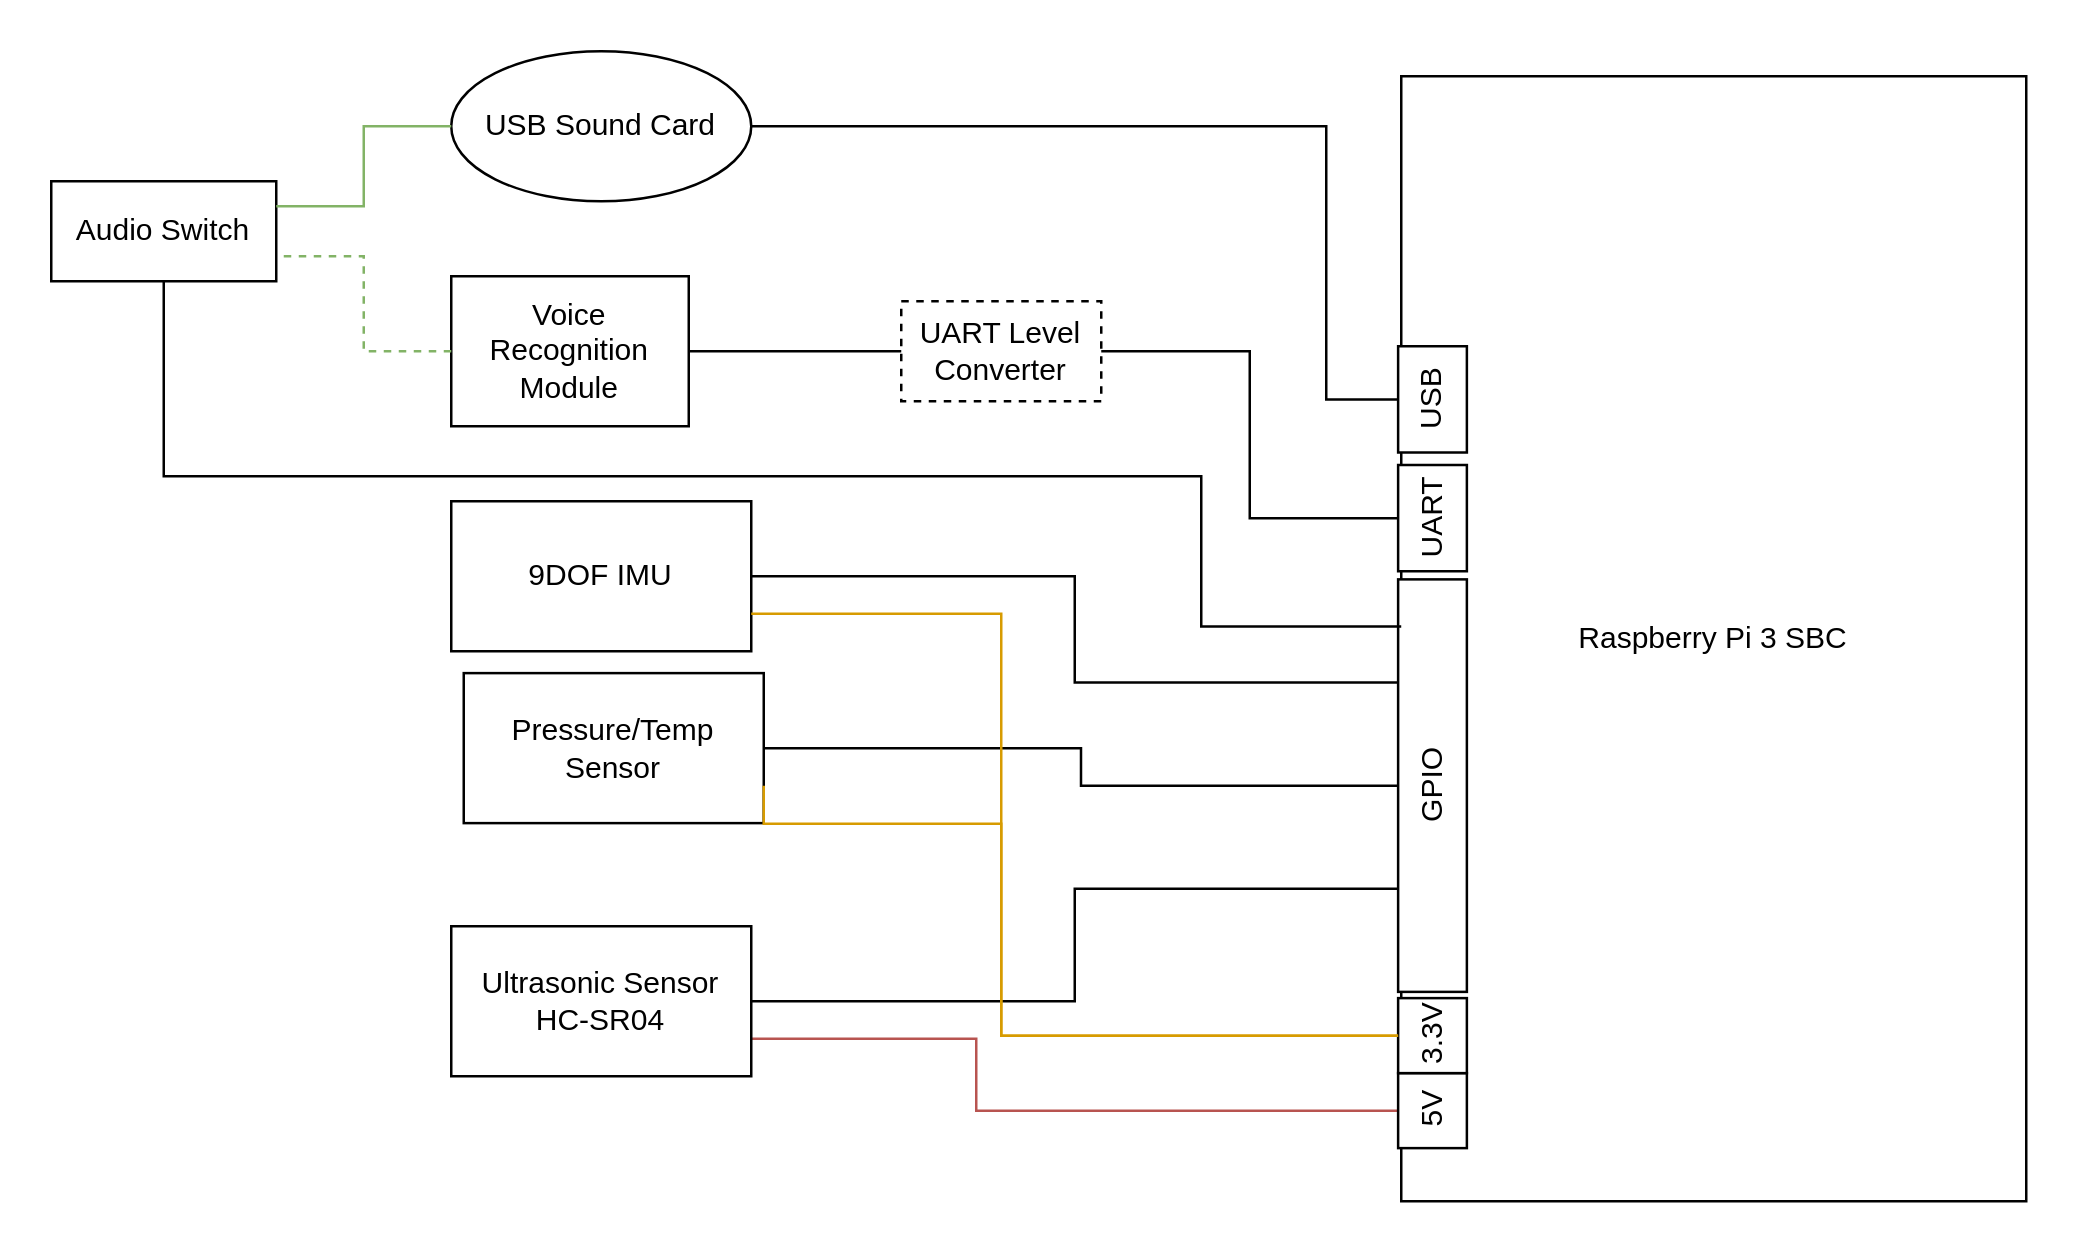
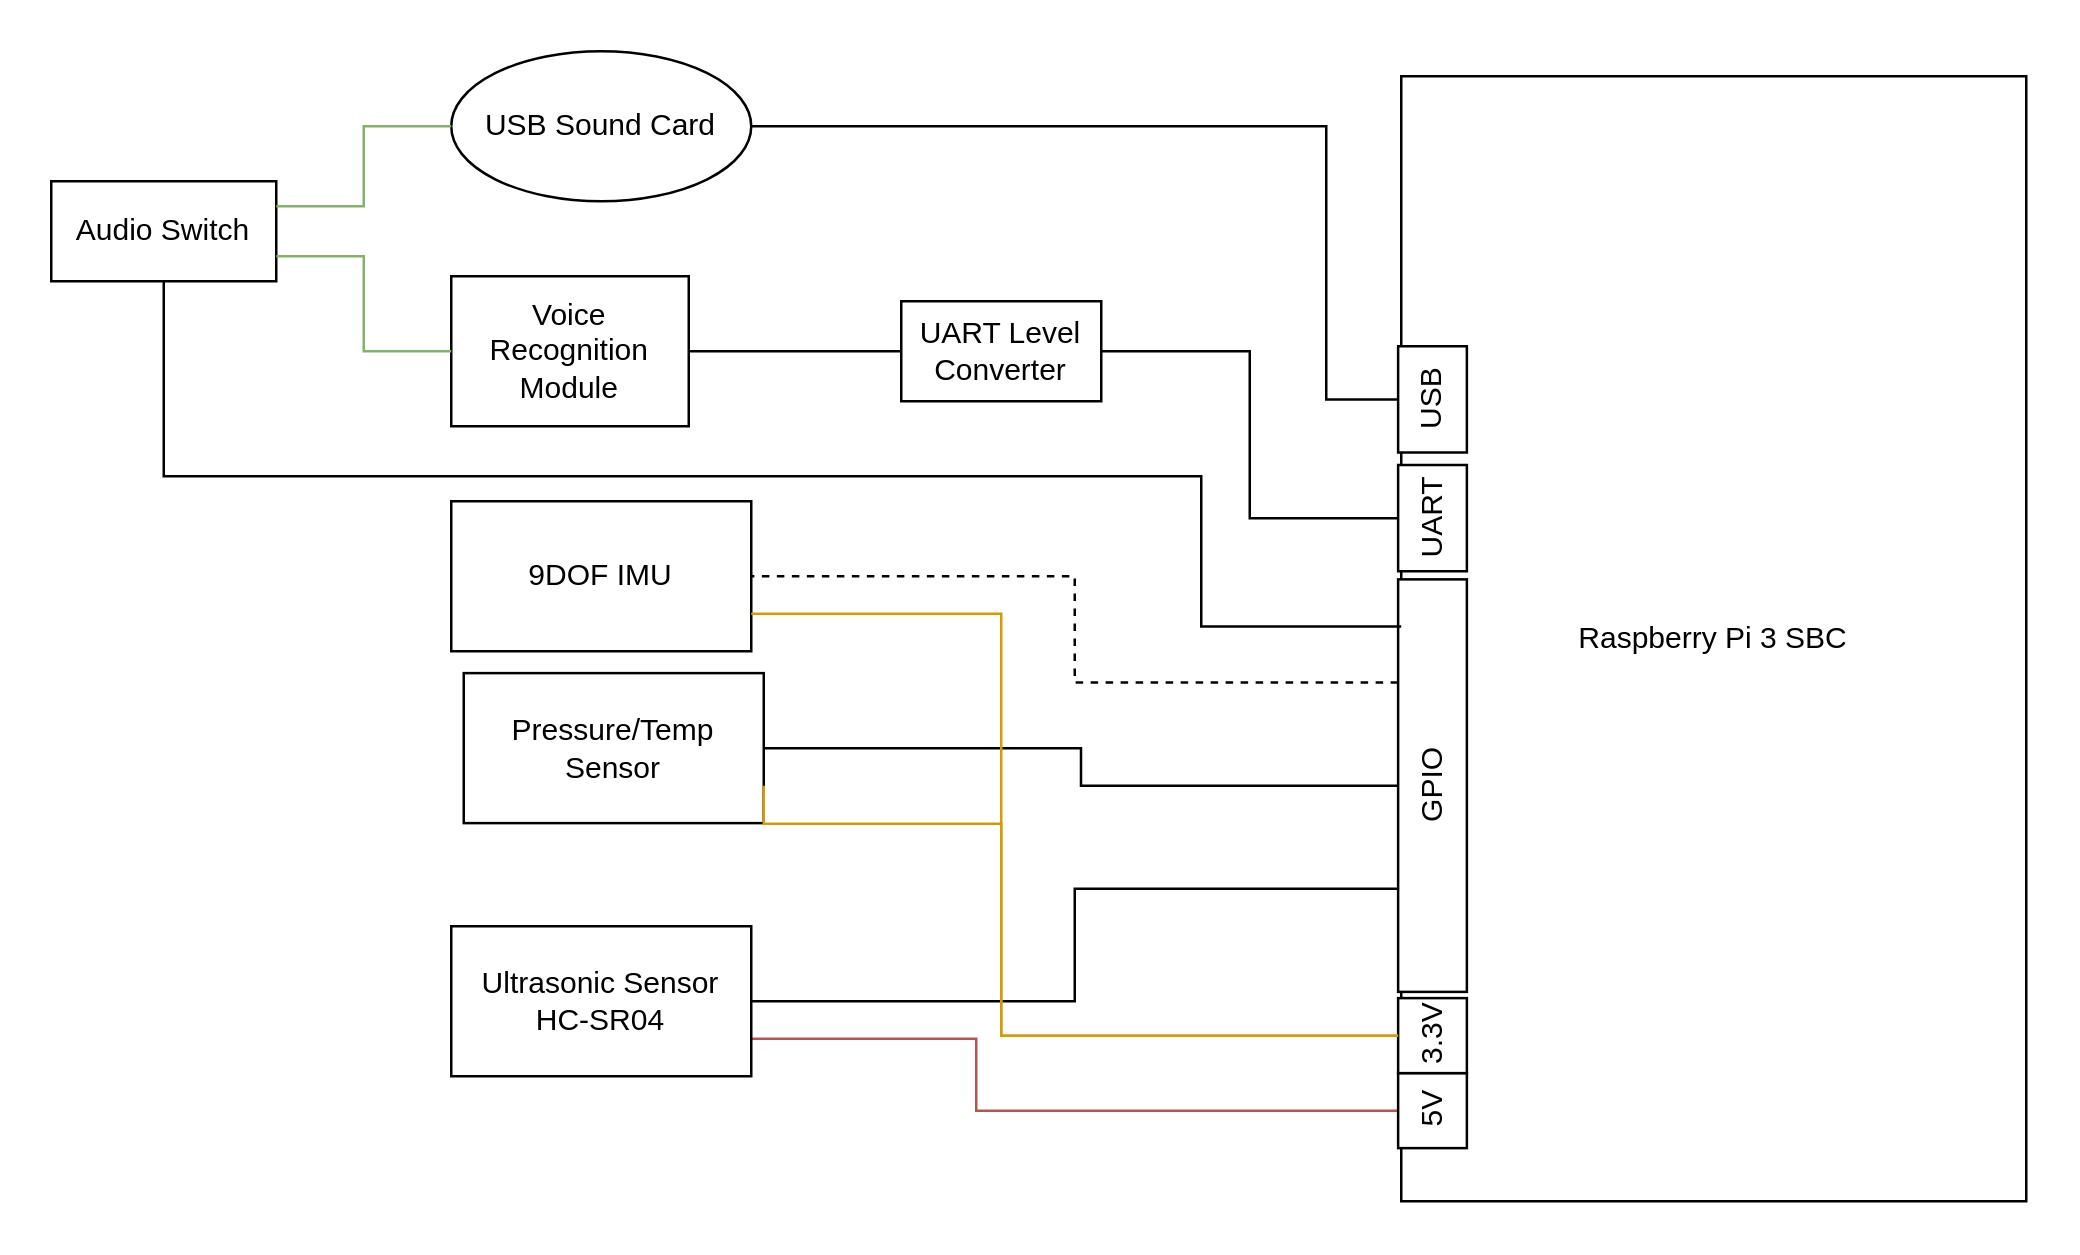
(364, 302) -> (364, 302)
(1001, 351) -> (1001, 351)
(1075, 629) -> (1075, 629)
